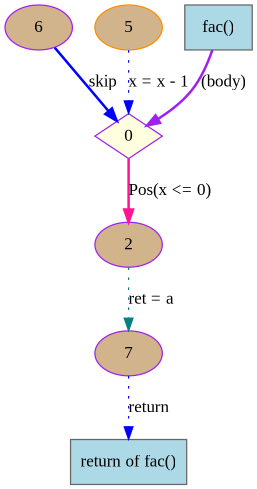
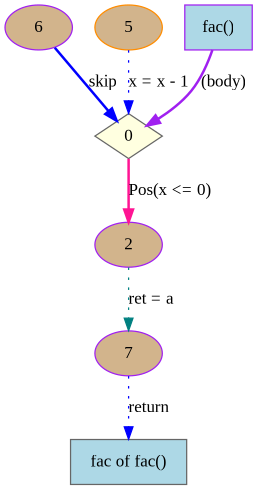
(219, 27) -> (219, 27)
(129, 136) -> (129, 136)
(129, 462) -> (129, 462)
